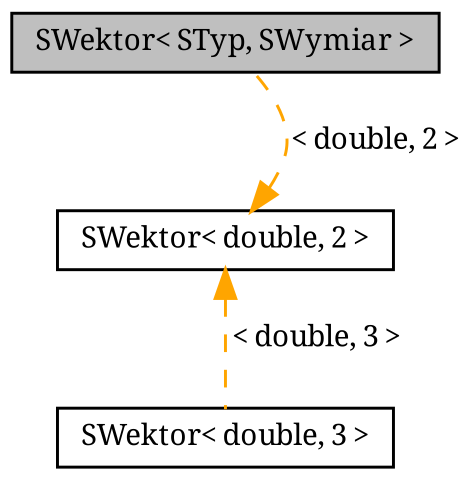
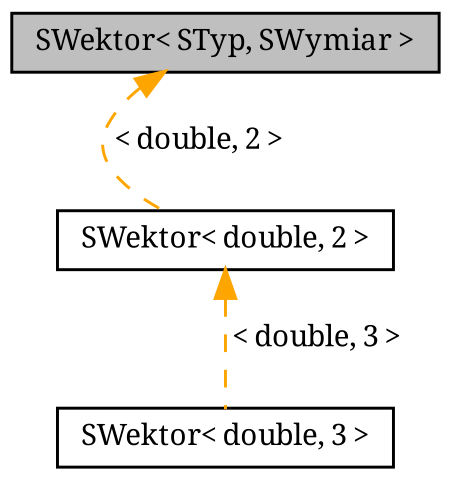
(285, 127) -> (105, 157)
